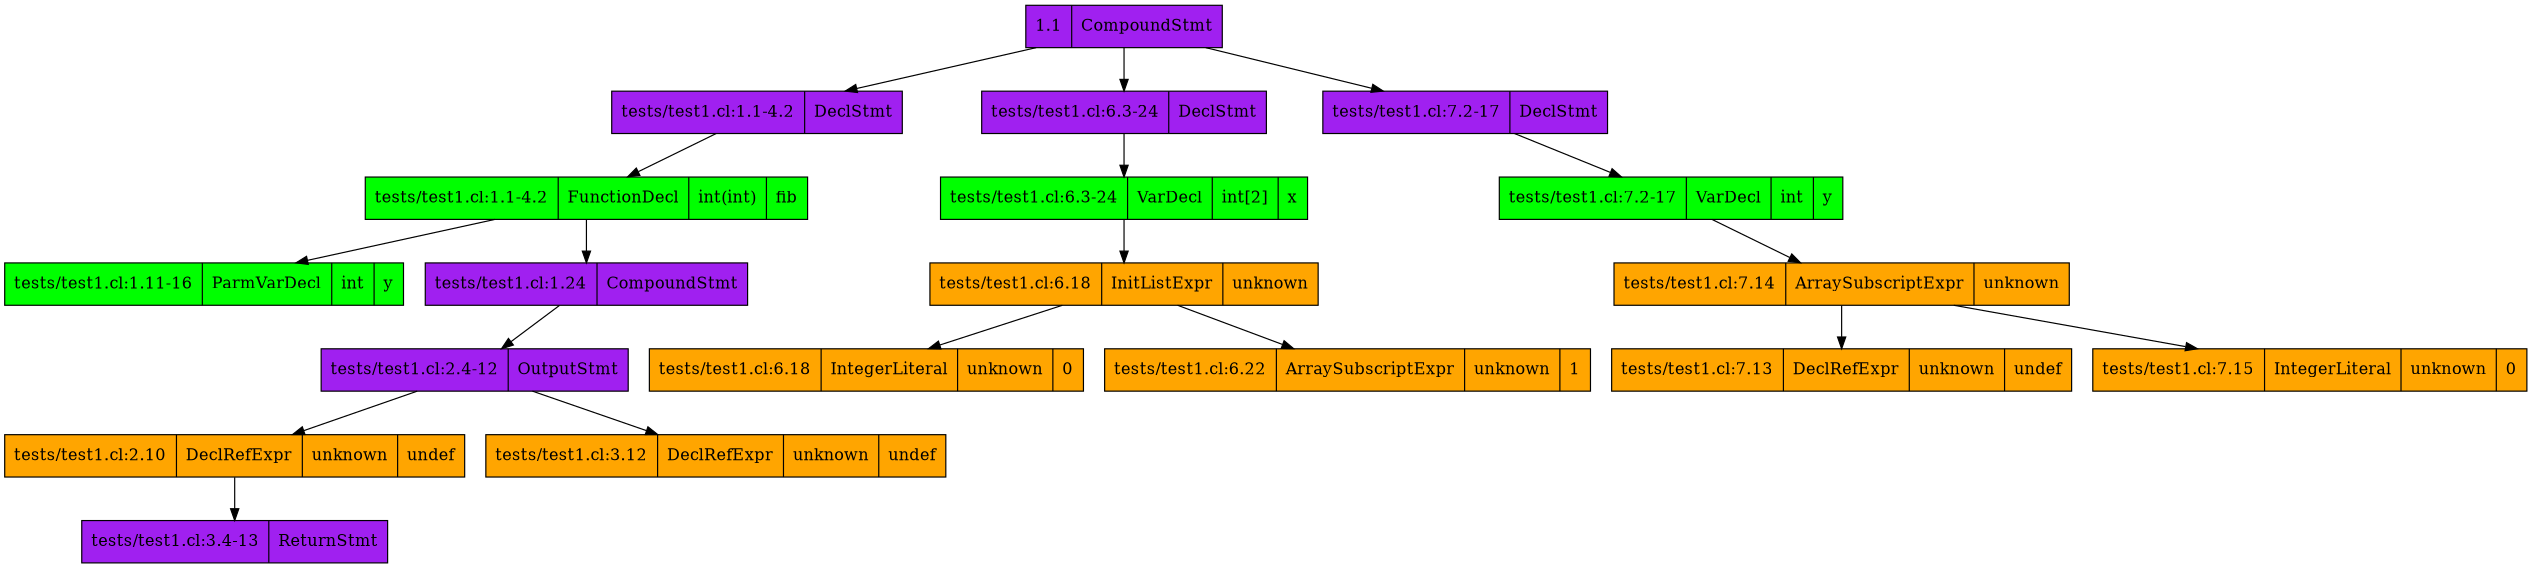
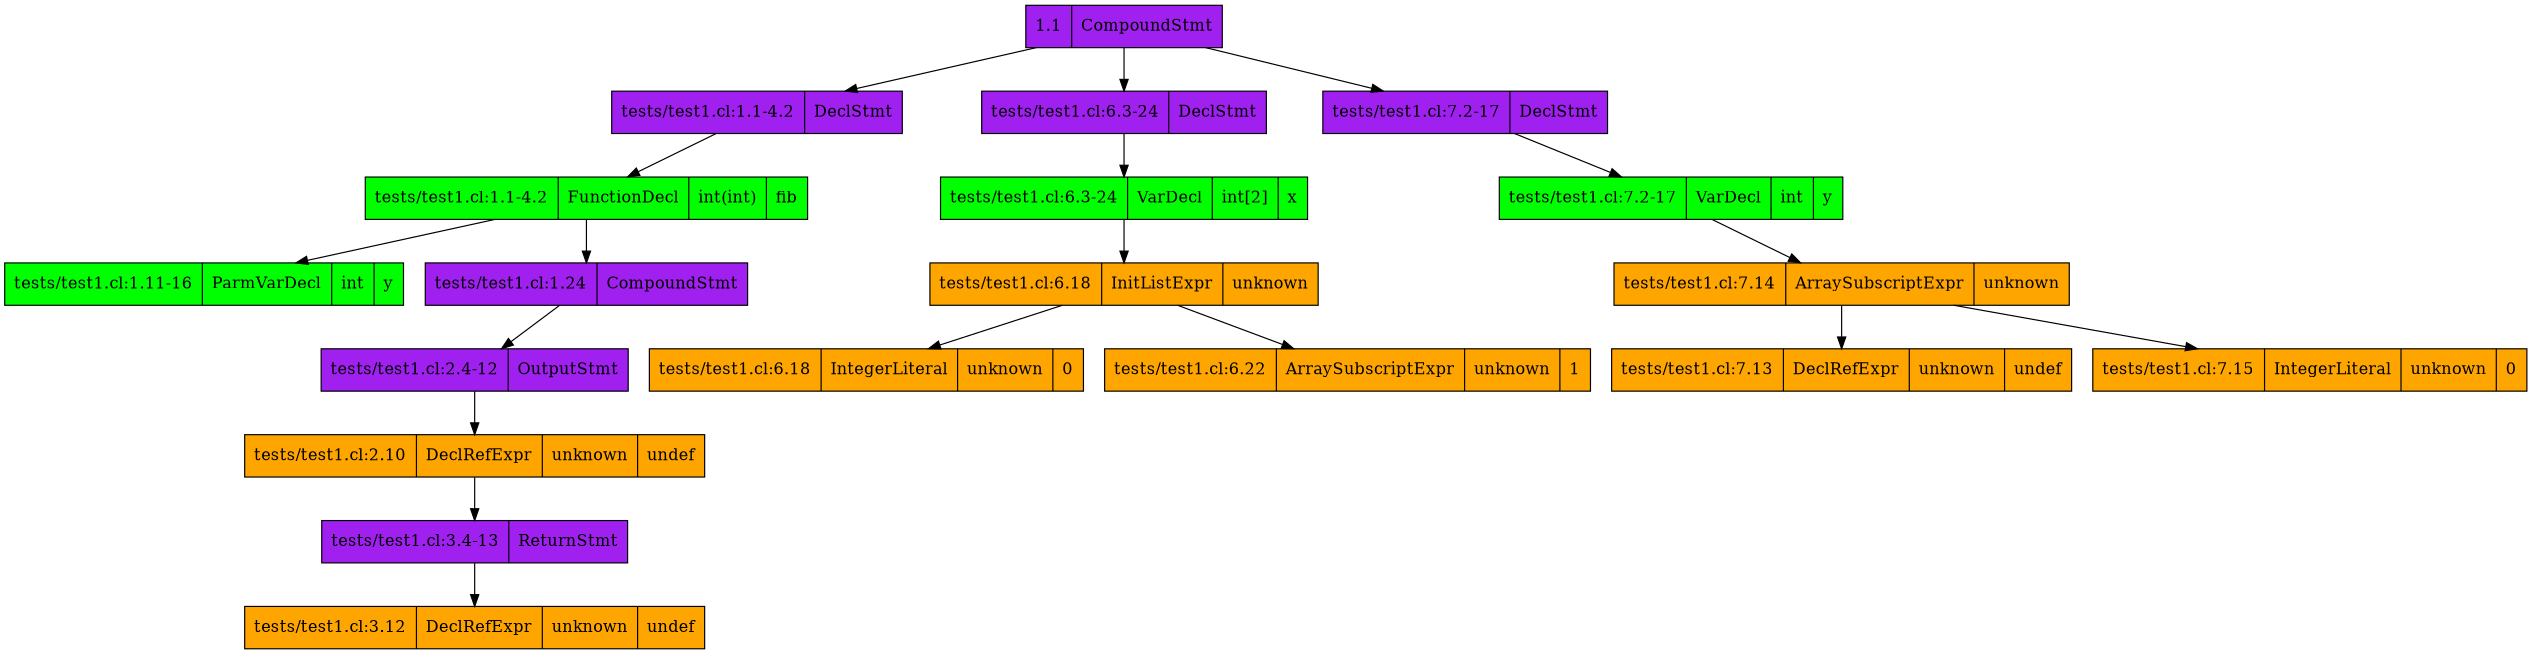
(589, 411) -> (475, 579)
